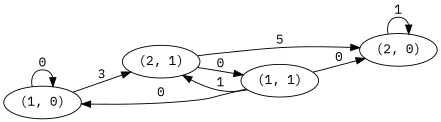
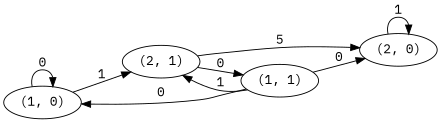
(102, 75) -> (102, 75)
